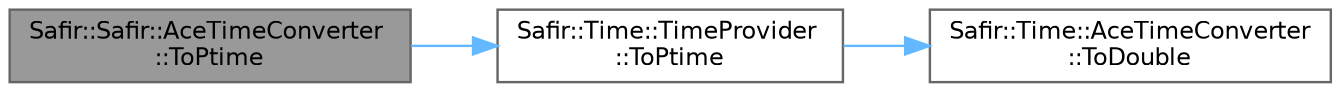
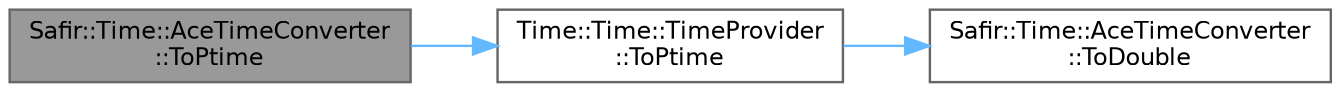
(210, 46) -> (210, 46)
(670, 46) -> (670, 46)
